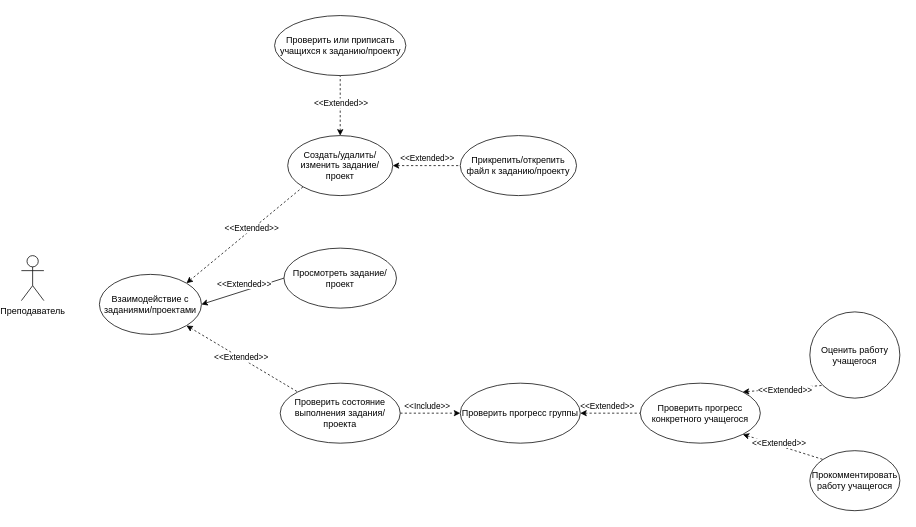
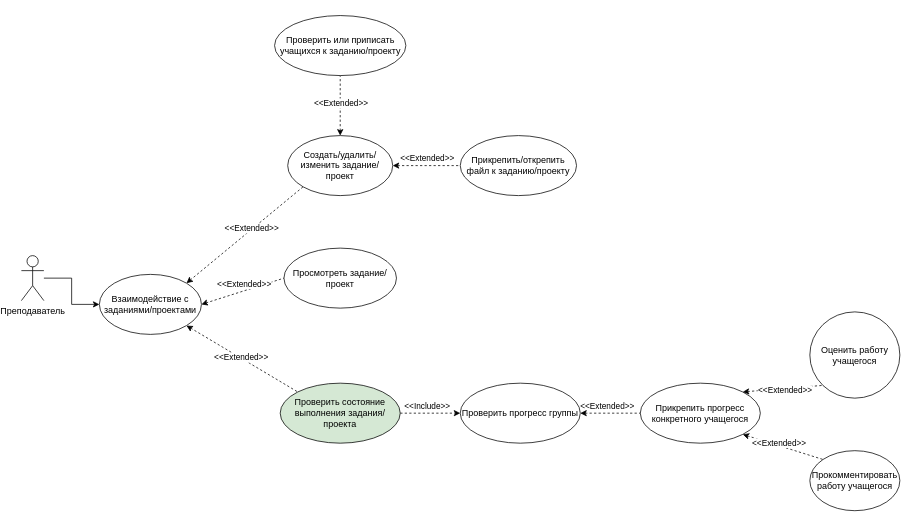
(228, 296) -> (228, 296)
none -> (72, 301)
(340, 413) -> (340, 413)
(700, 413) -> (700, 413)
